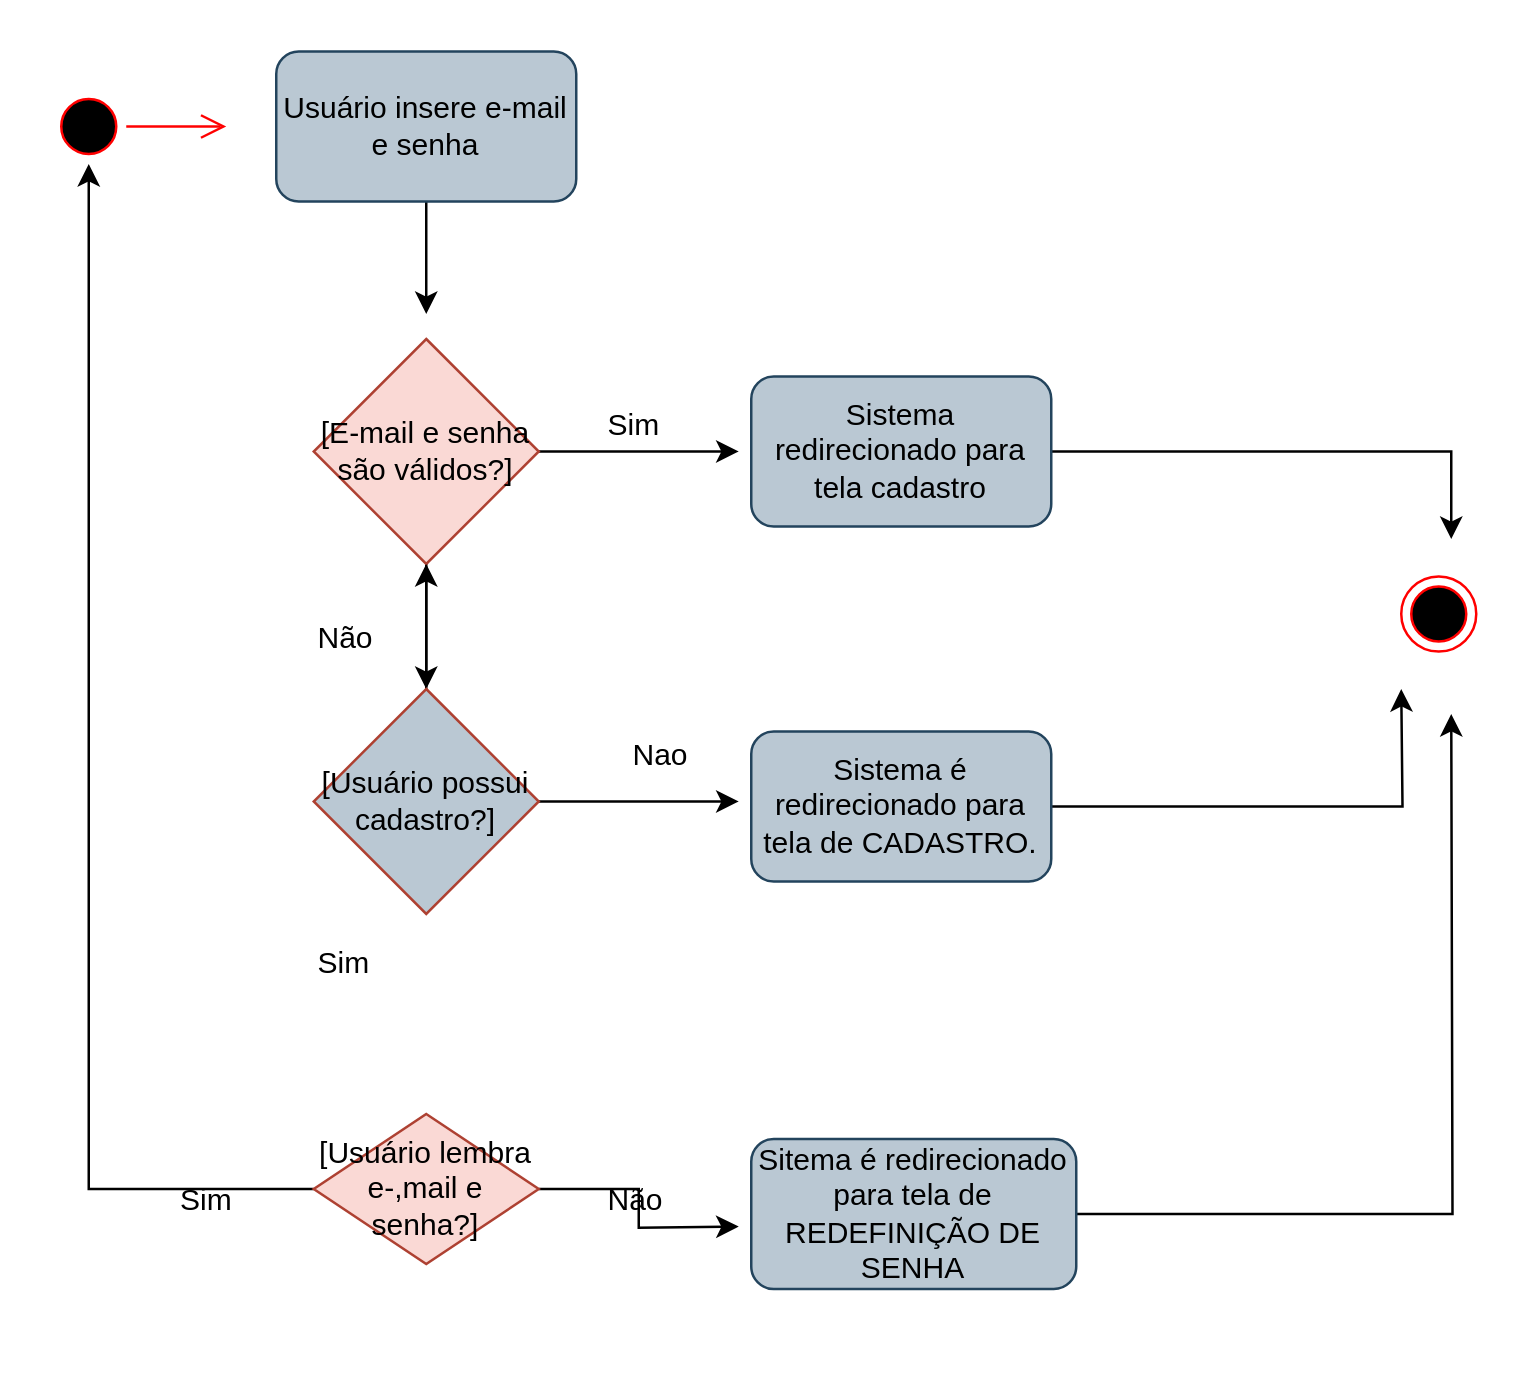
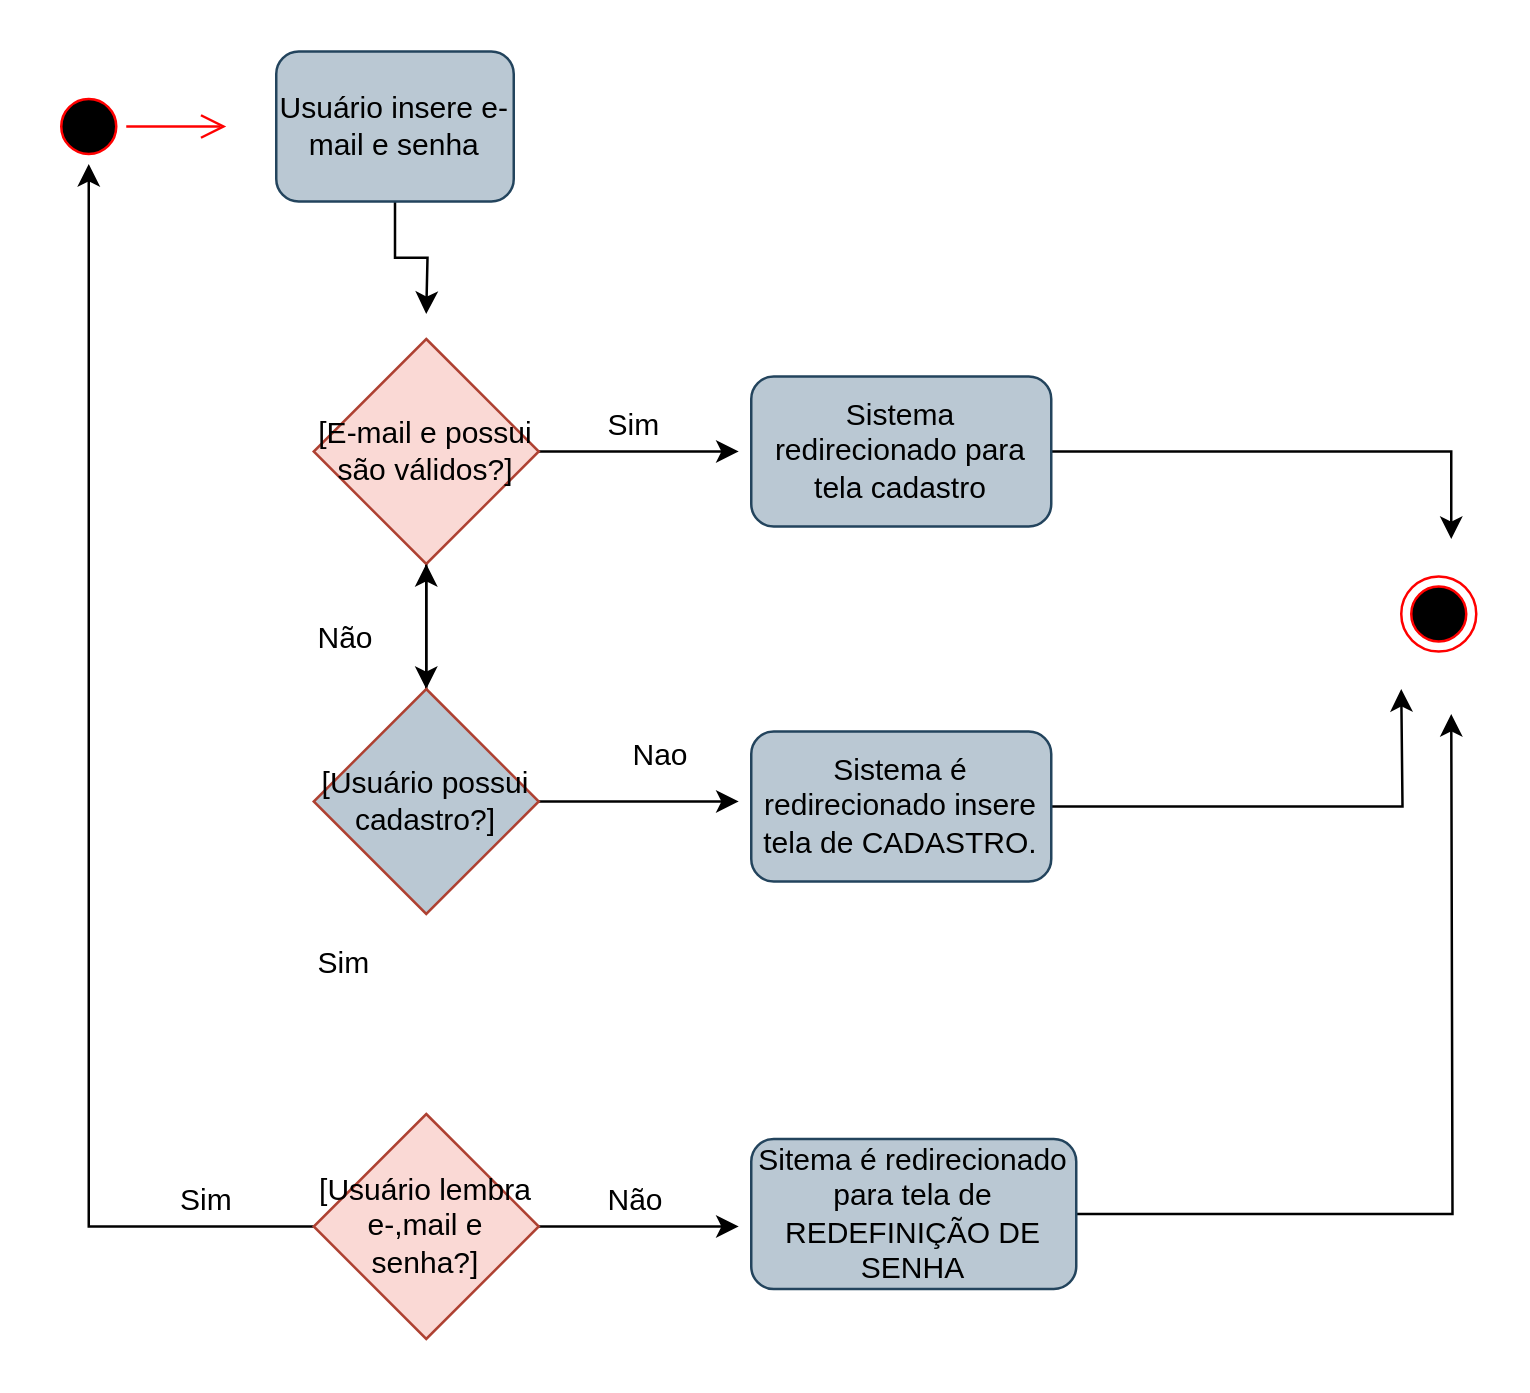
(426, 126) -> (395, 126)
(426, 451) -> (426, 451)
(901, 806) -> (901, 806)
(426, 1189) -> (426, 1226)
